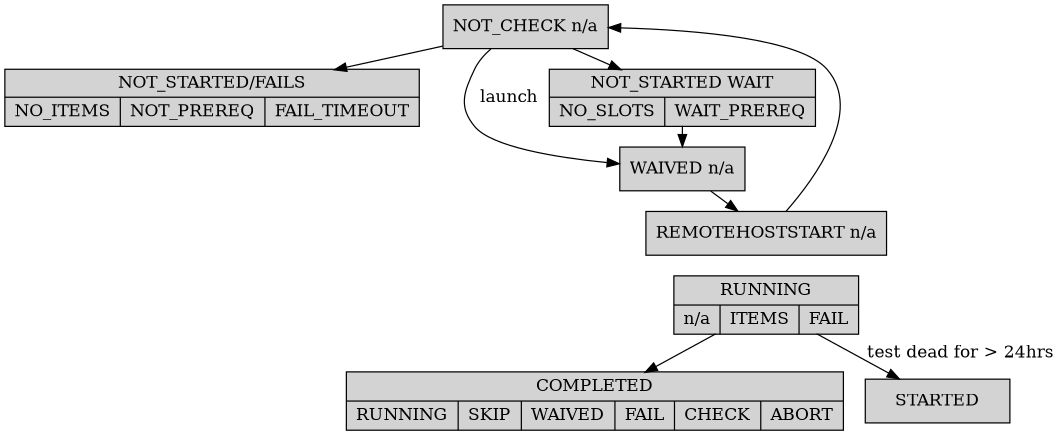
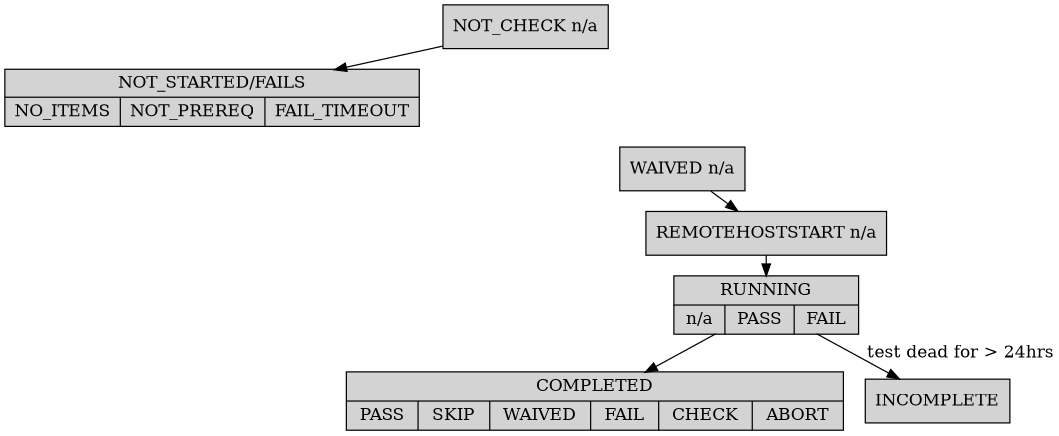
(805, 55) -> (766, 260)
(682, 98) -> none
(496, 140) -> none
(760, 319) -> (760, 319)
(938, 401) -> (938, 401)
(402, 415) -> (382, 415)
